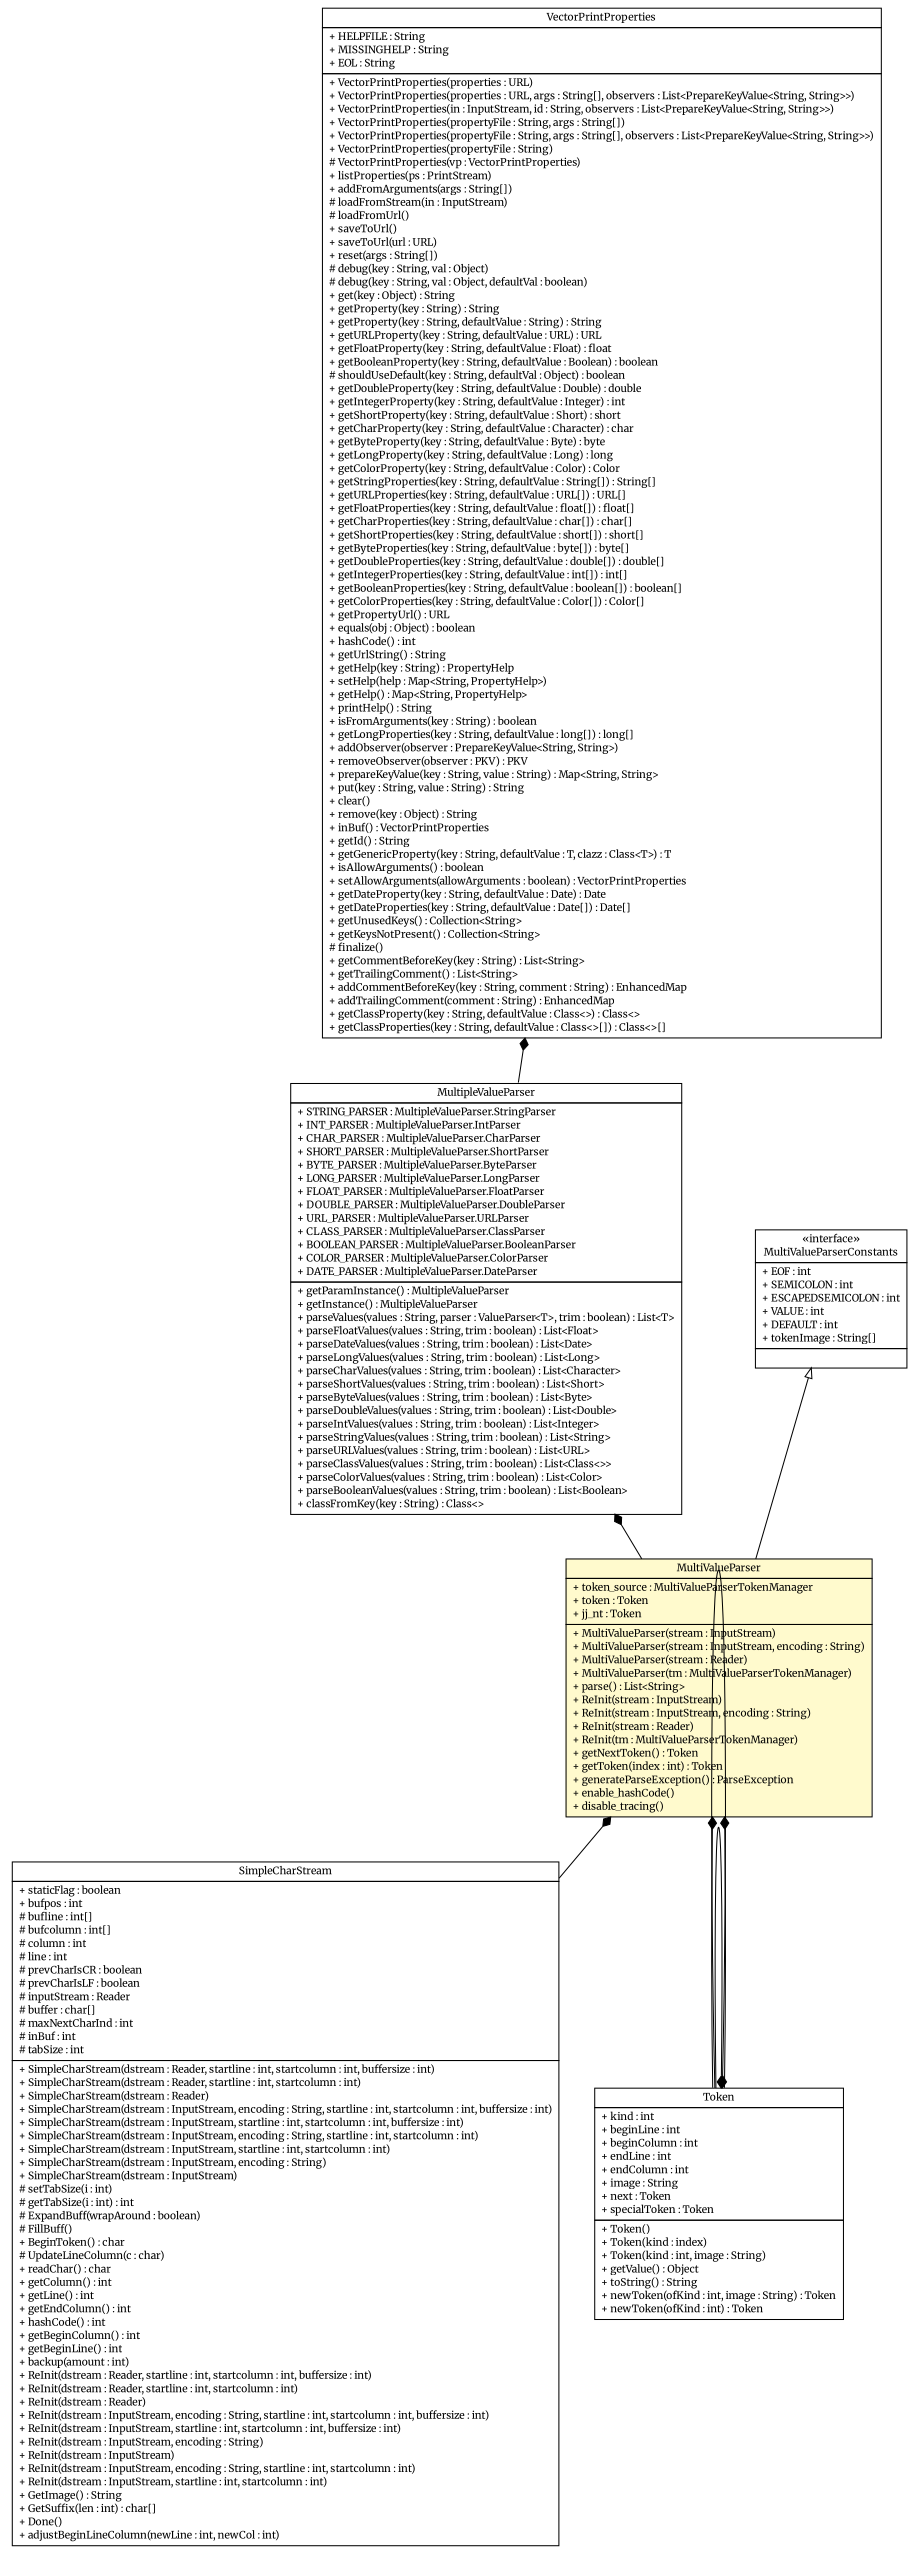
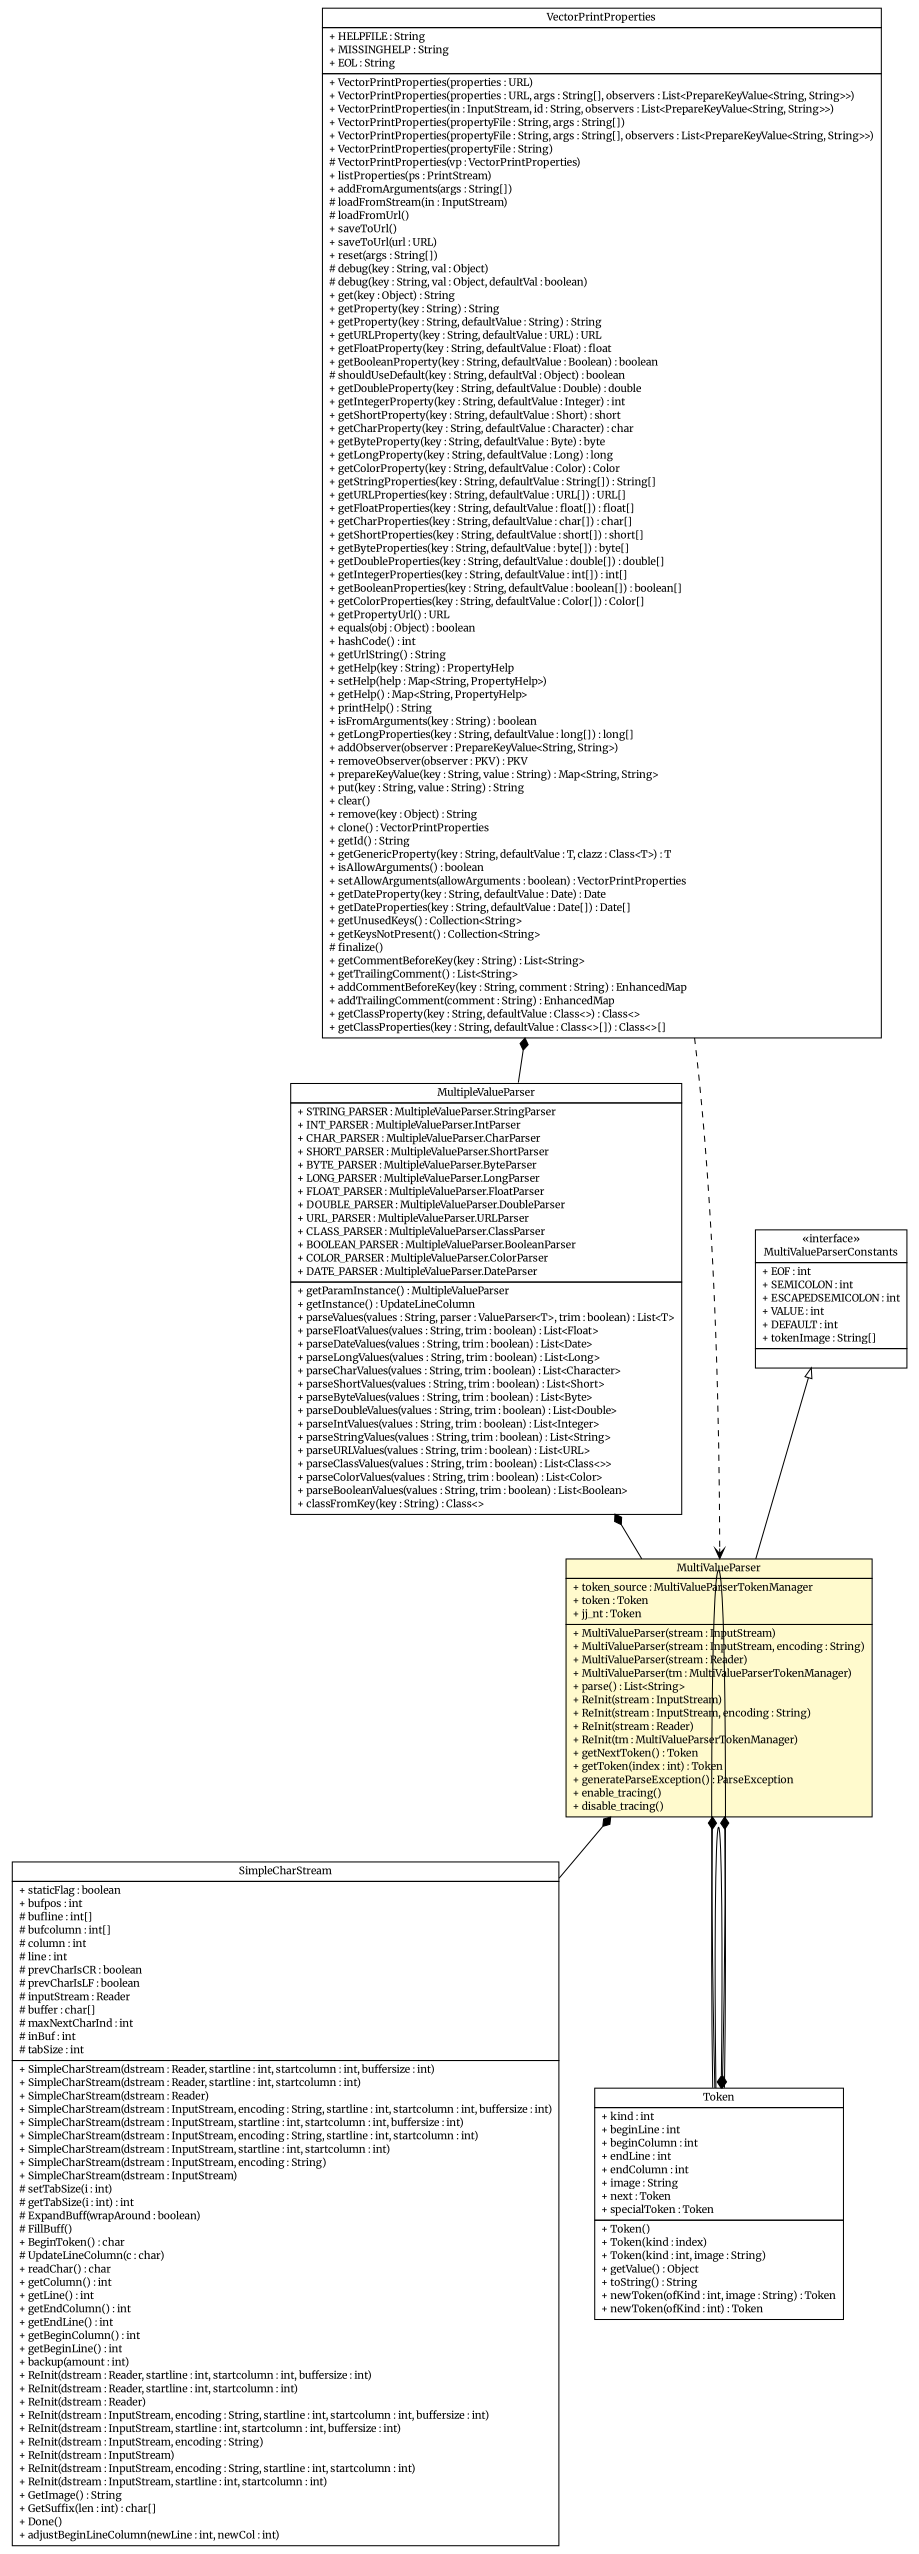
(409, 828) -> (409, 828)
none -> (714, 1293)
(387, 1305) -> (386, 1305)
(624, 1793) -> (617, 1793)
(62, 2323) -> (66, 2323)
